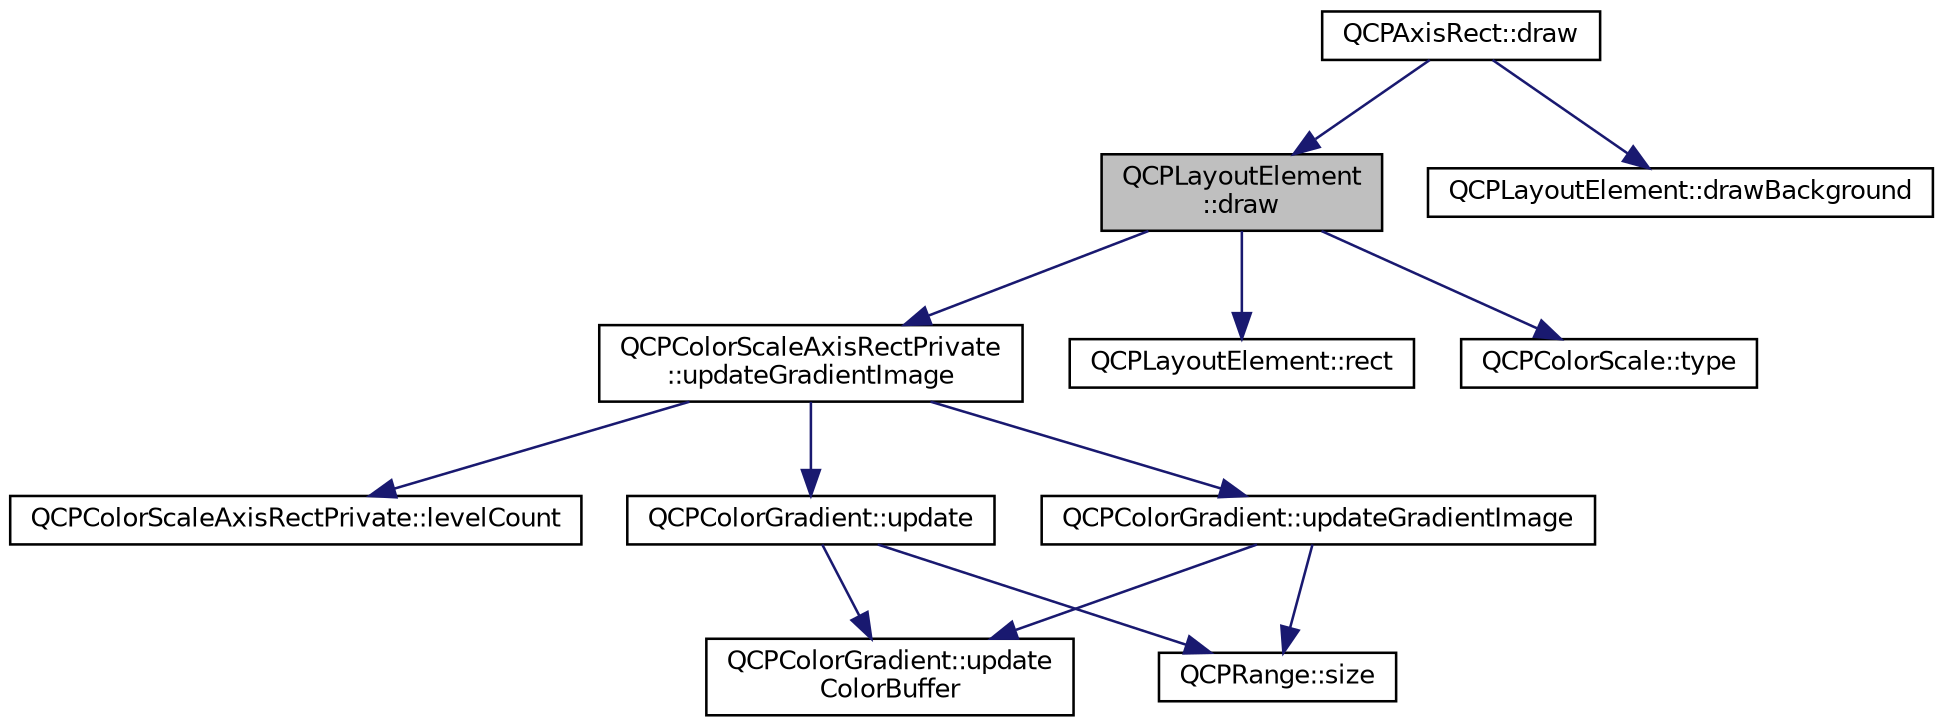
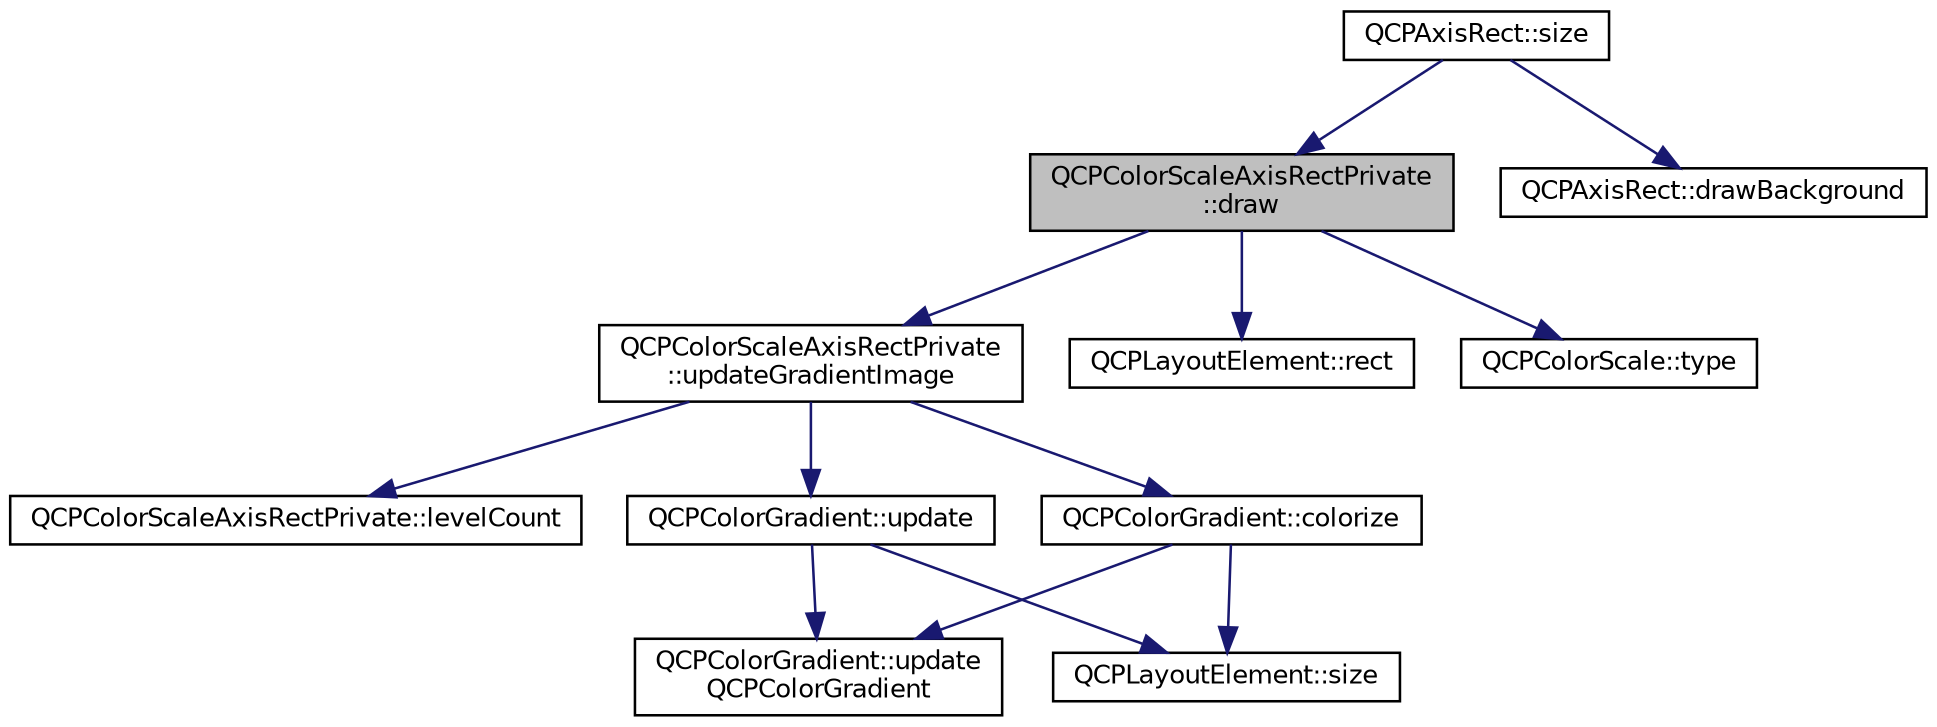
(1461, 36) -> (1476, 36)
(1242, 193) -> (1242, 193)
(1680, 193) -> (1714, 193)
(1318, 520) -> (1232, 520)
(890, 677) -> (819, 677)
(1278, 677) -> (1227, 677)
